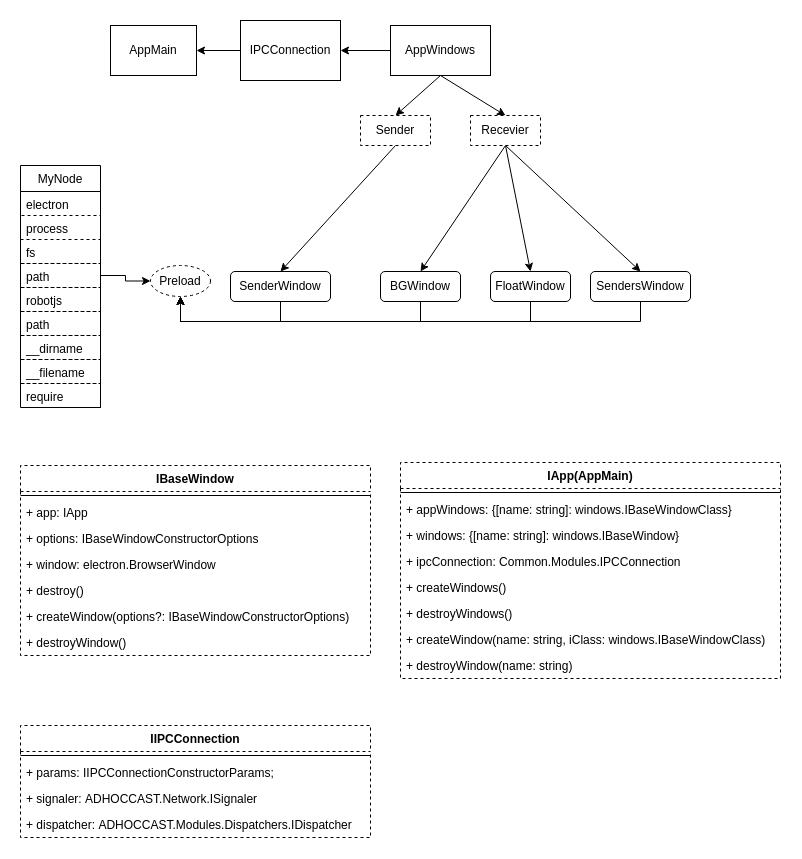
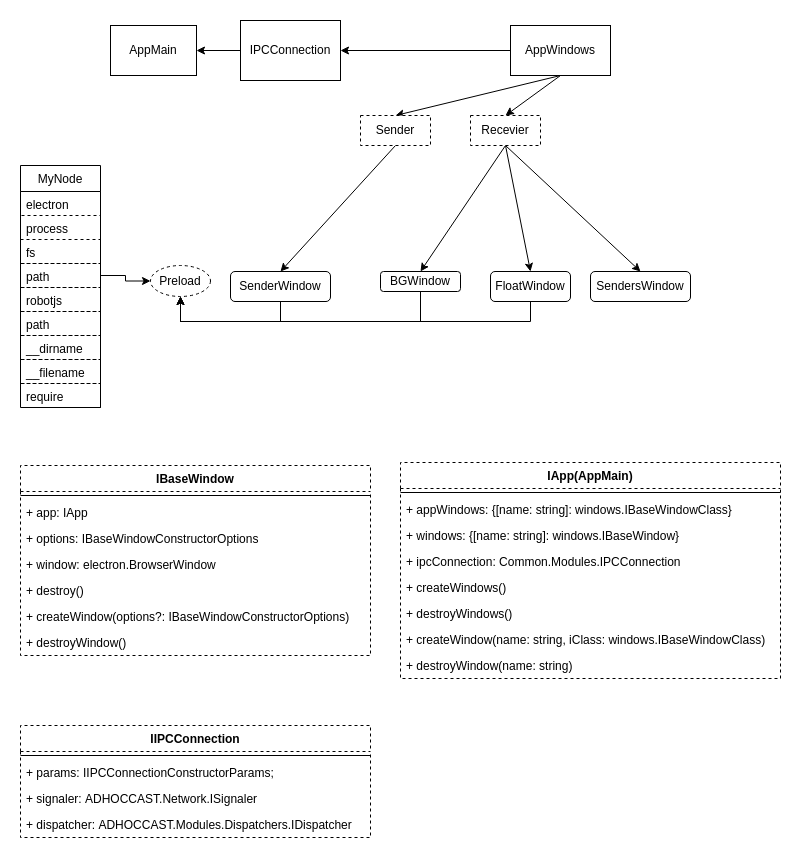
(441, 51) -> (561, 51)
(421, 287) -> (421, 282)
(597, 322) -> none
